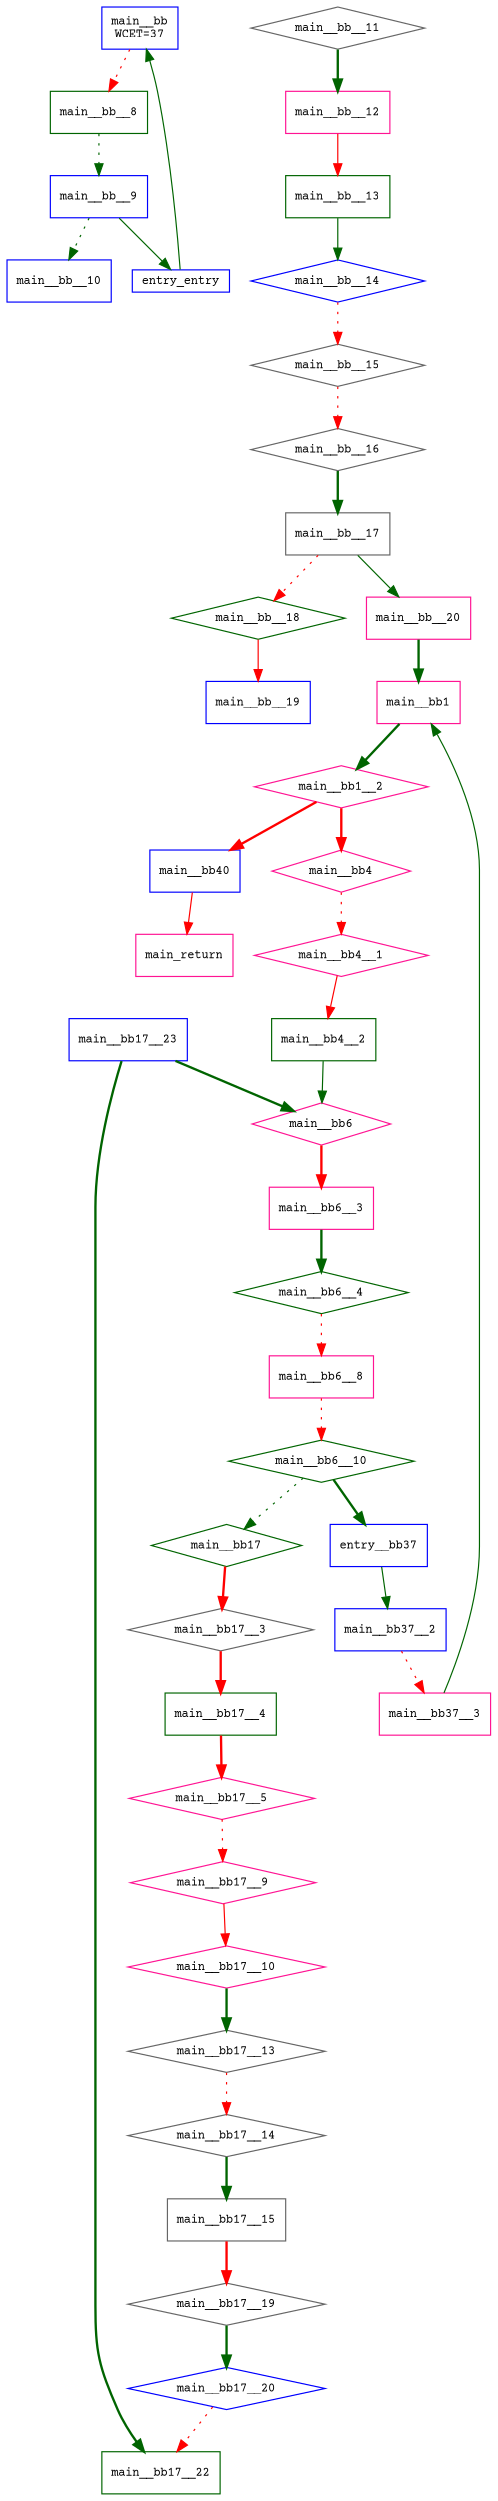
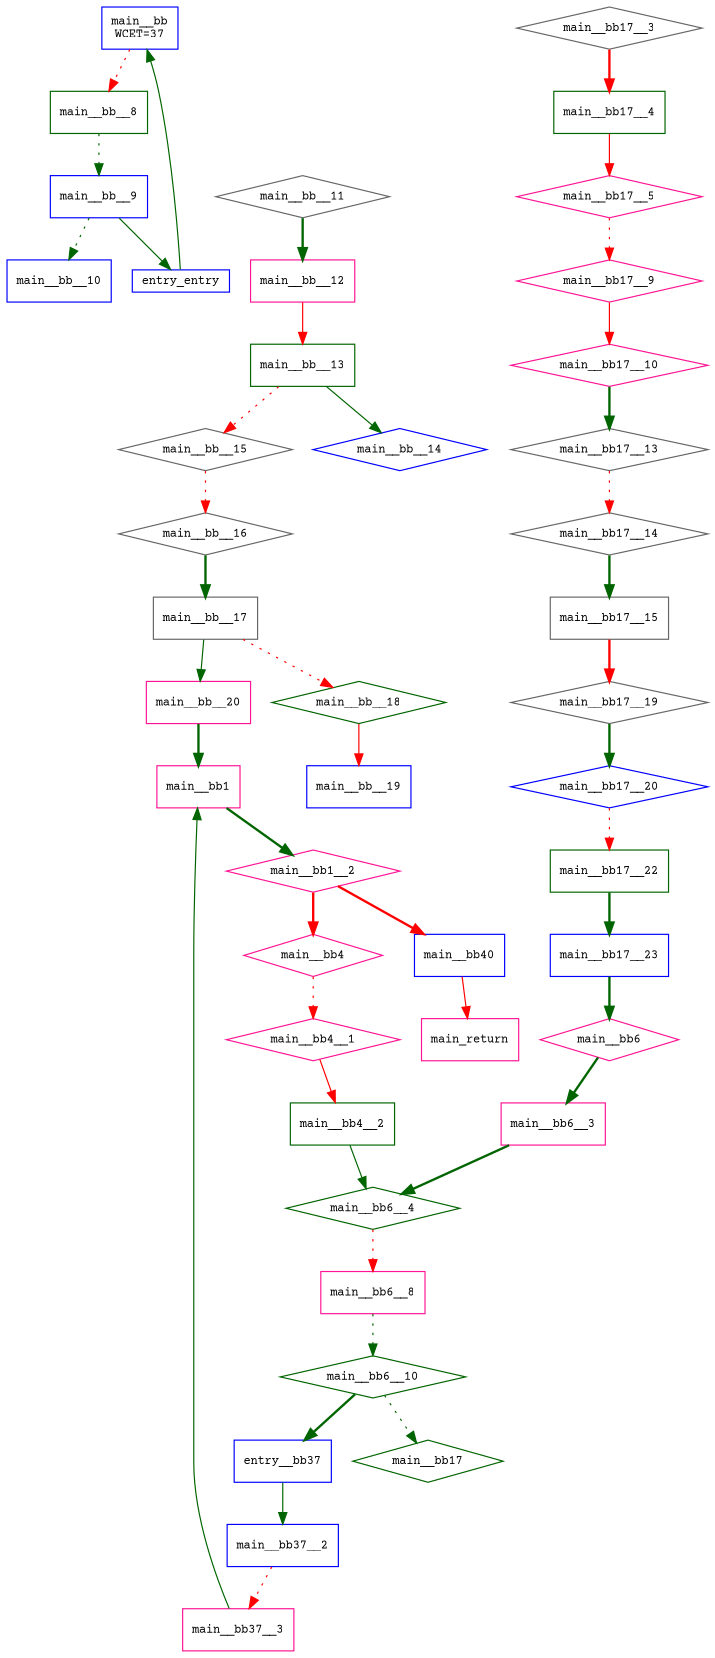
(338, 317) -> (256, 406)
(323, 1076) -> (356, 1162)
(321, 1160) -> (586, 1075)
(321, 1413) -> (373, 1329)
(224, 1582) -> none
(221, 1751) -> (609, 149)
(95, 1755) -> (609, 908)
